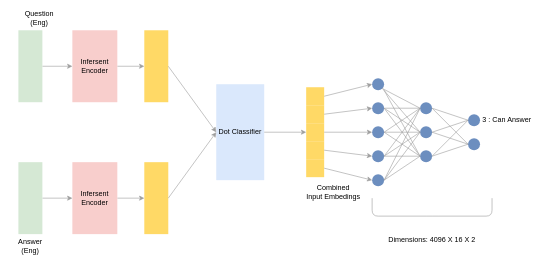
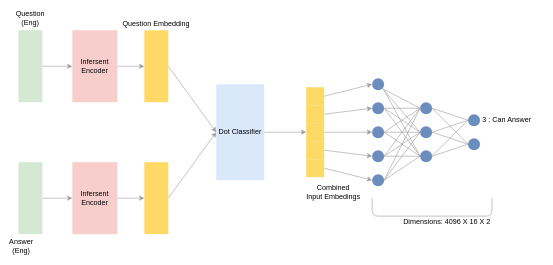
(39, 18) -> (30, 18)
none -> (156, 24)
(432, 240) -> (447, 222)
(30, 246) -> (21, 246)
